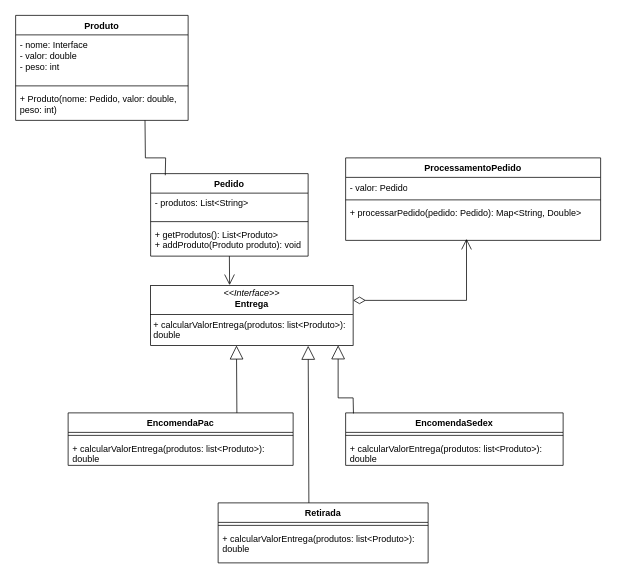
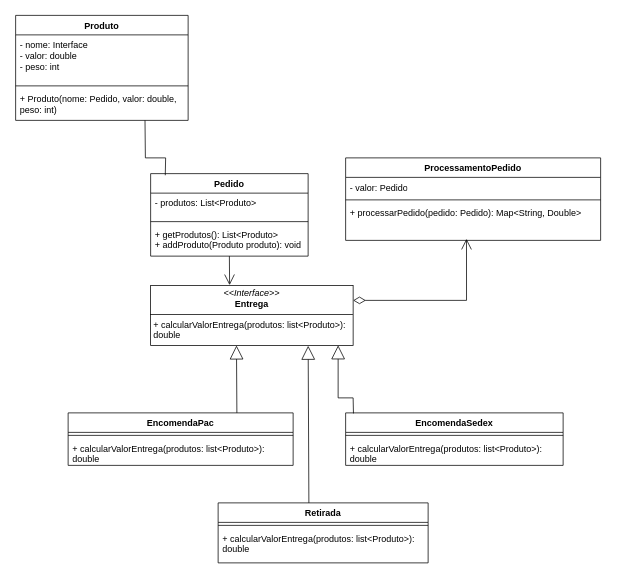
(210, 204) -> (213, 204)
